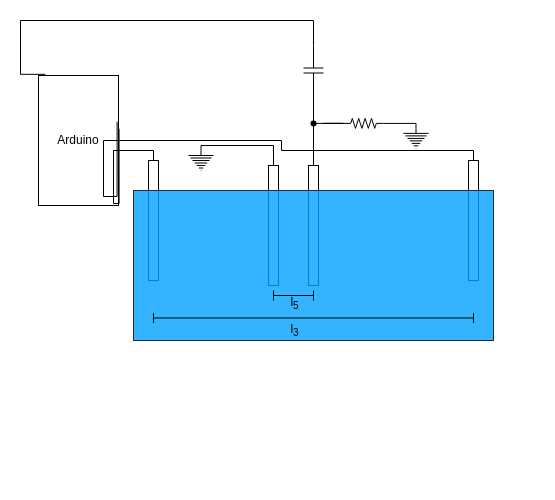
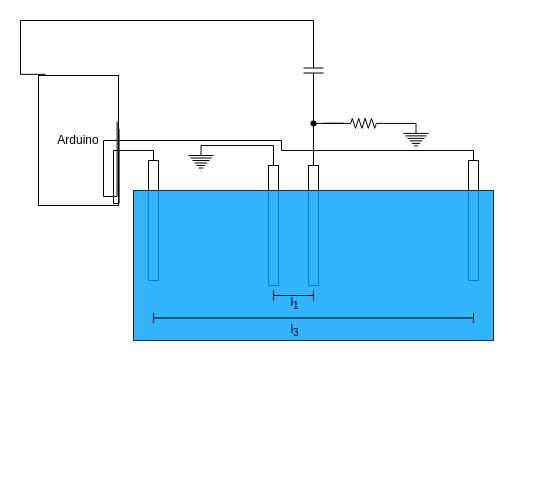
(295, 304) -> (295, 304)
